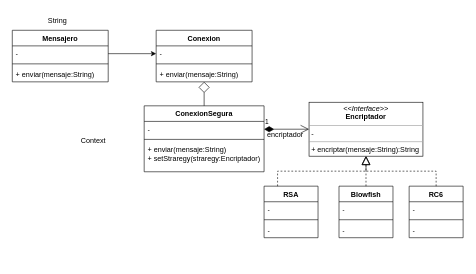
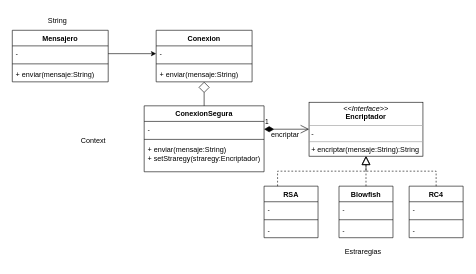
(286, 135) -> (286, 135)
(437, 195) -> (437, 195)
none -> (363, 252)
